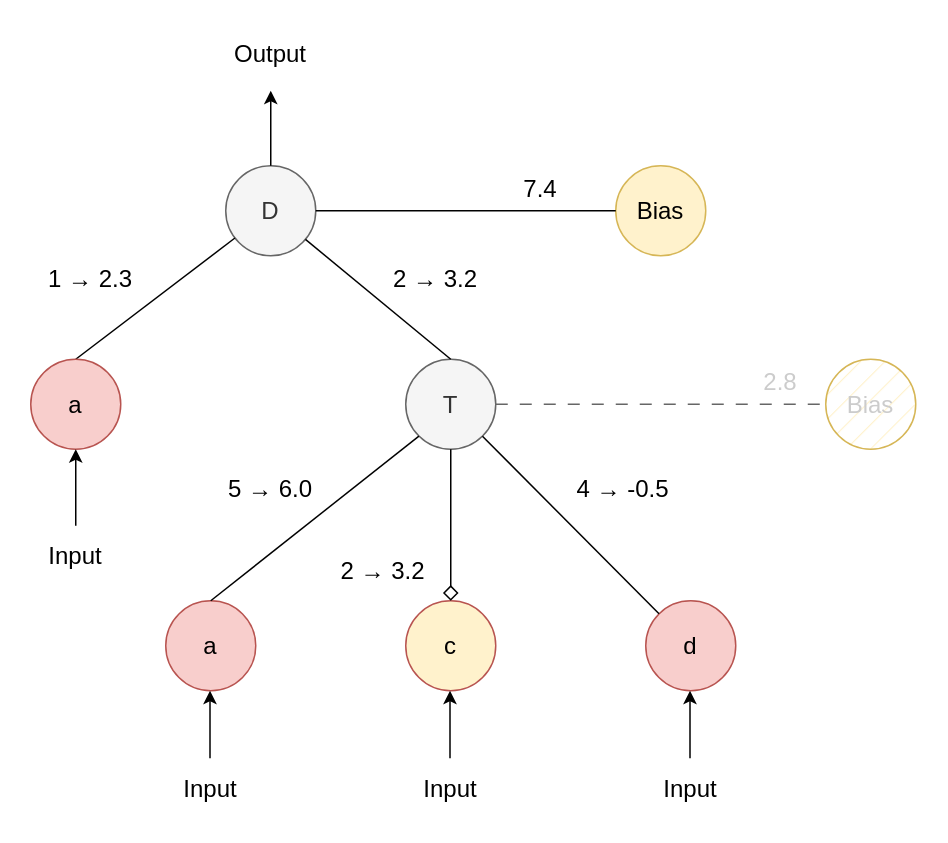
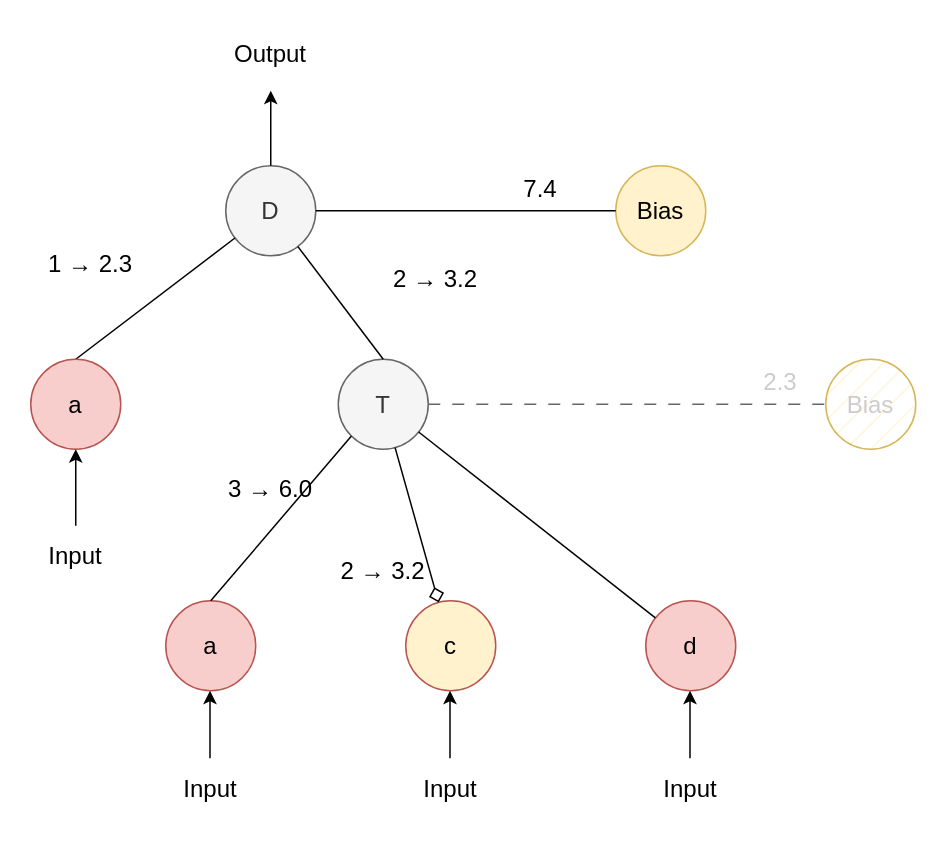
(91, 278) -> (91, 263)
(781, 382) -> (781, 382)
(451, 404) -> (383, 404)
(271, 488) -> (271, 488)
(623, 488) -> none
